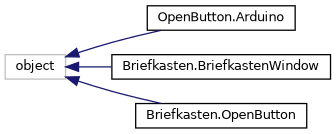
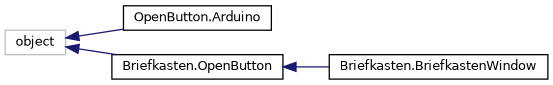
(95, 67) -> (313, 67)
